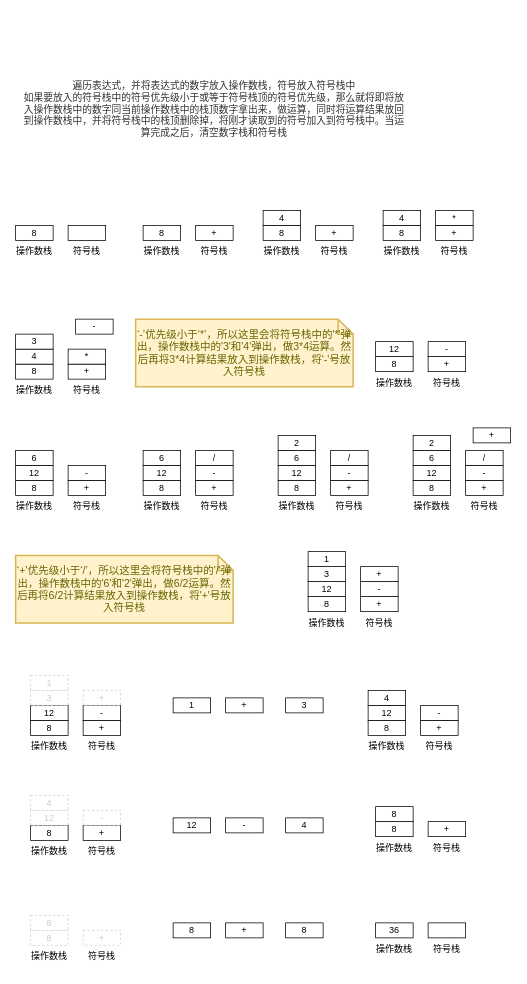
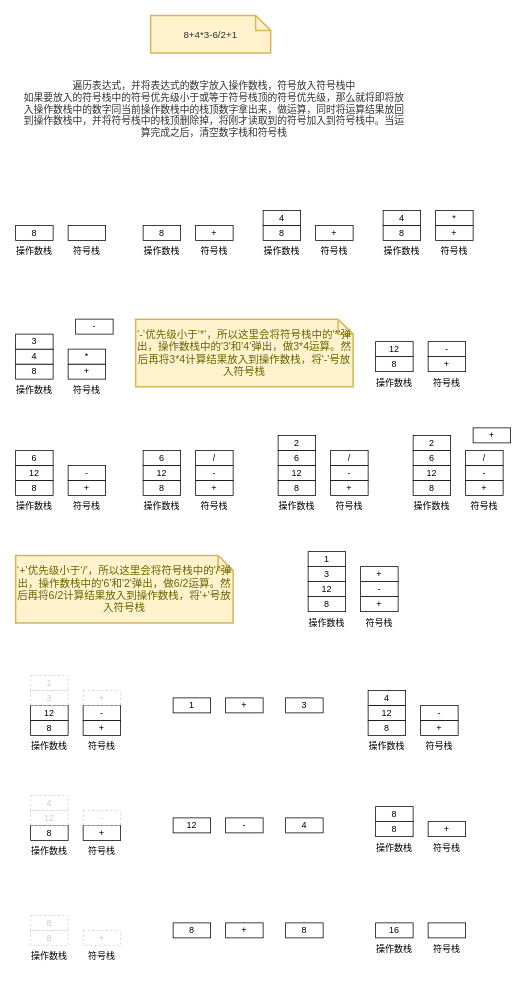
none -> (210, 34)
(394, 930) -> (394, 930)
